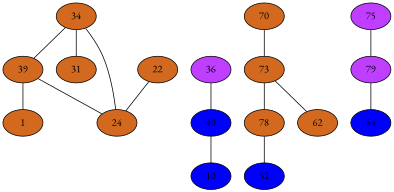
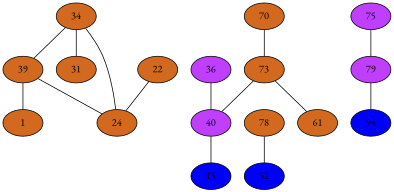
(264, 96) -> (238, 96)
(211, 123) -> (211, 123)
(318, 123) -> (318, 123)
(371, 123) -> (371, 123)
(211, 176) -> (211, 176)
